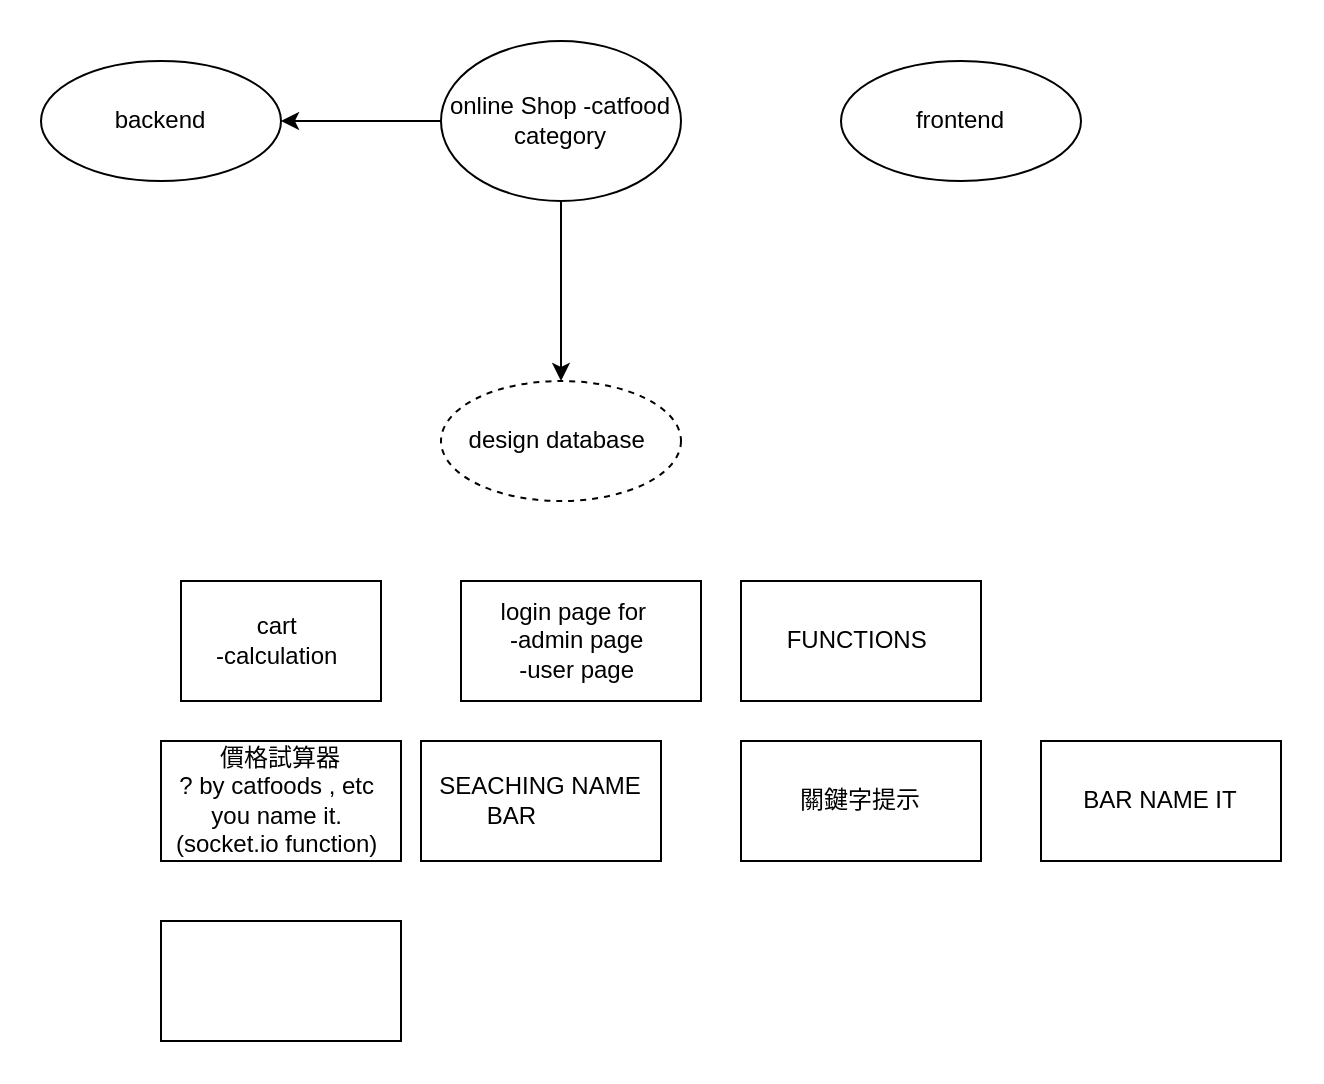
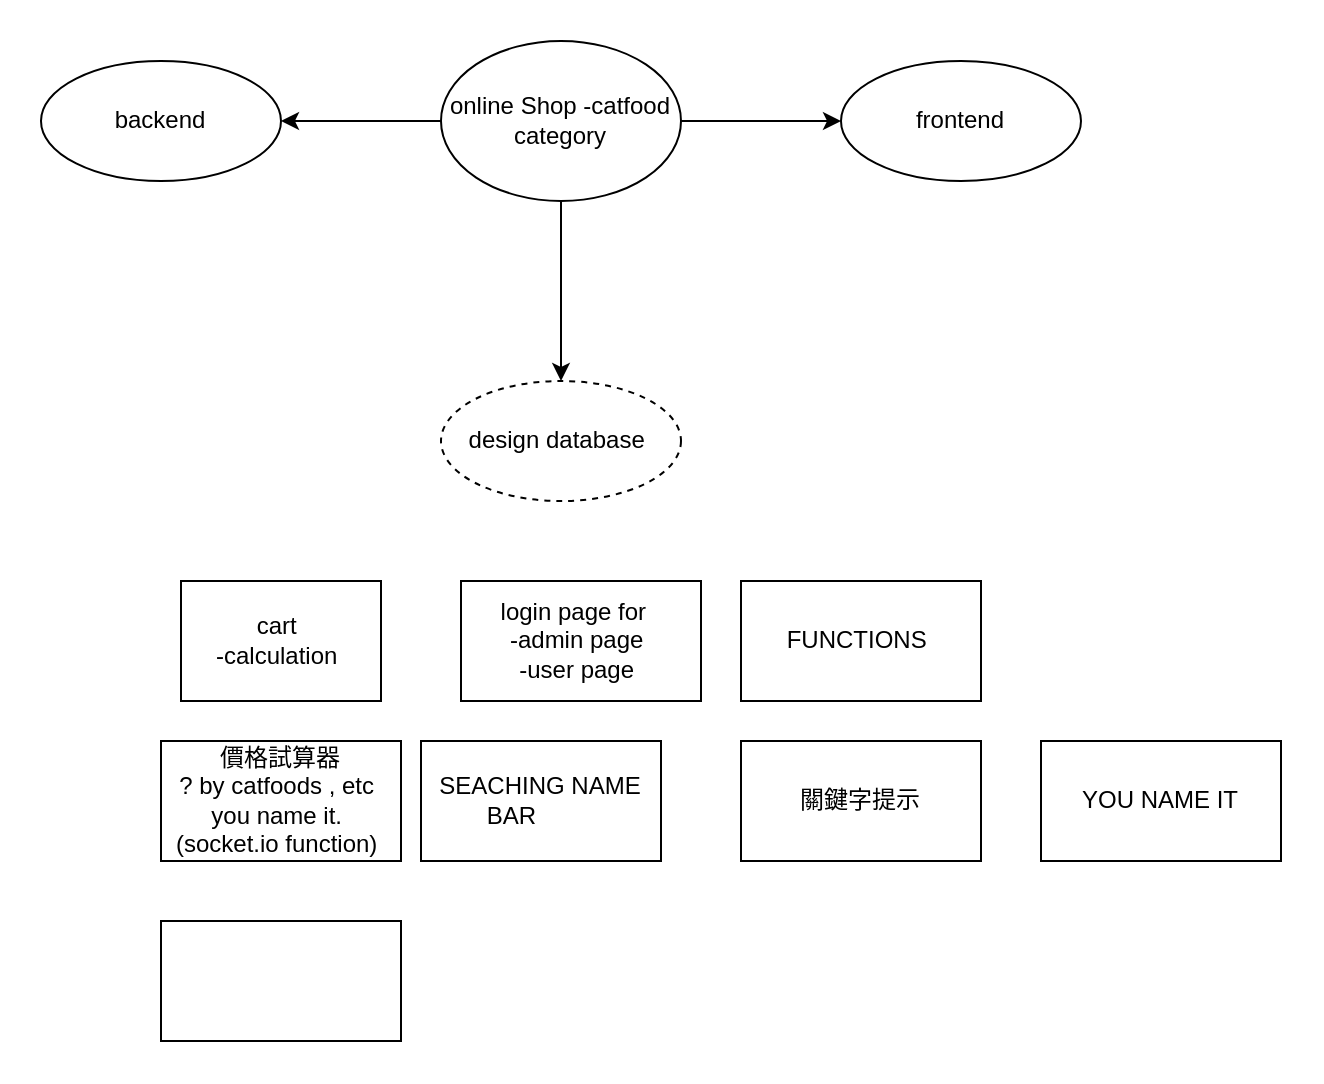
none -> (754, 121)
(1161, 801) -> (1161, 801)
